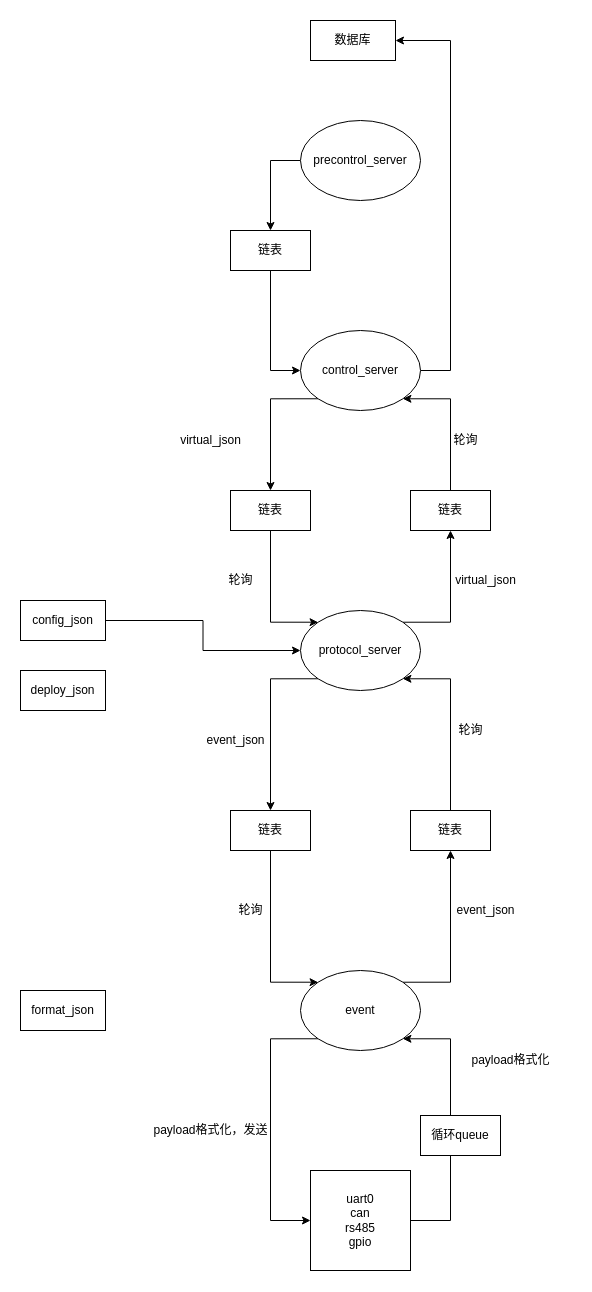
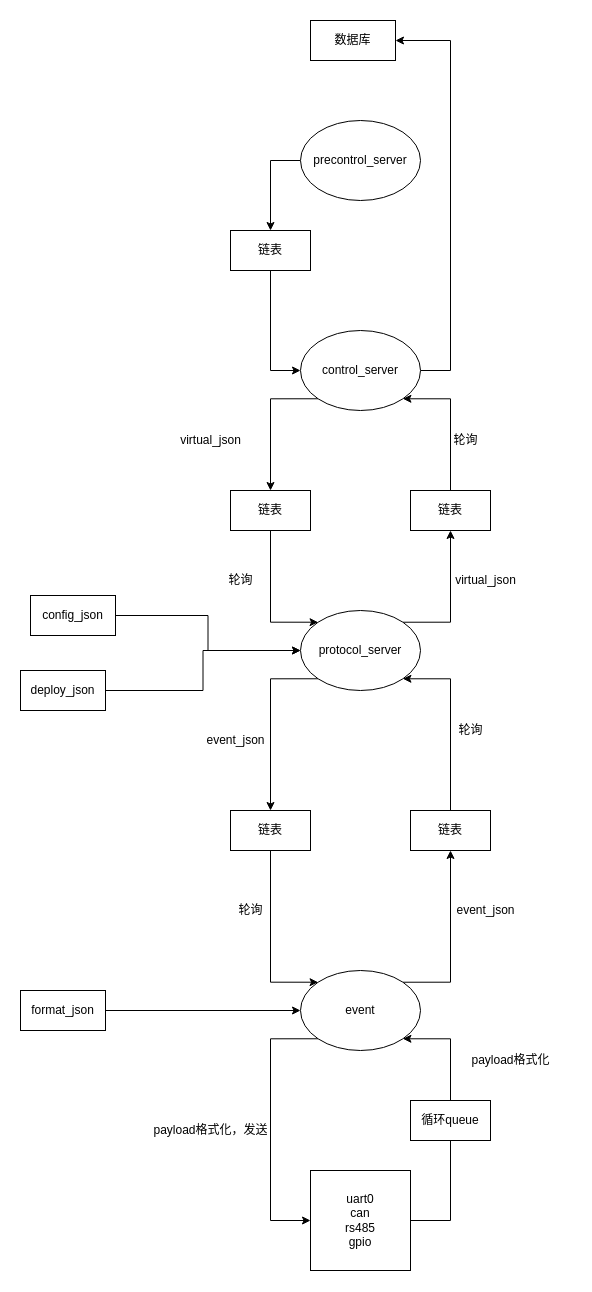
(63, 621) -> (73, 616)
none -> (174, 691)
none -> (200, 1011)
(461, 1136) -> (451, 1121)
